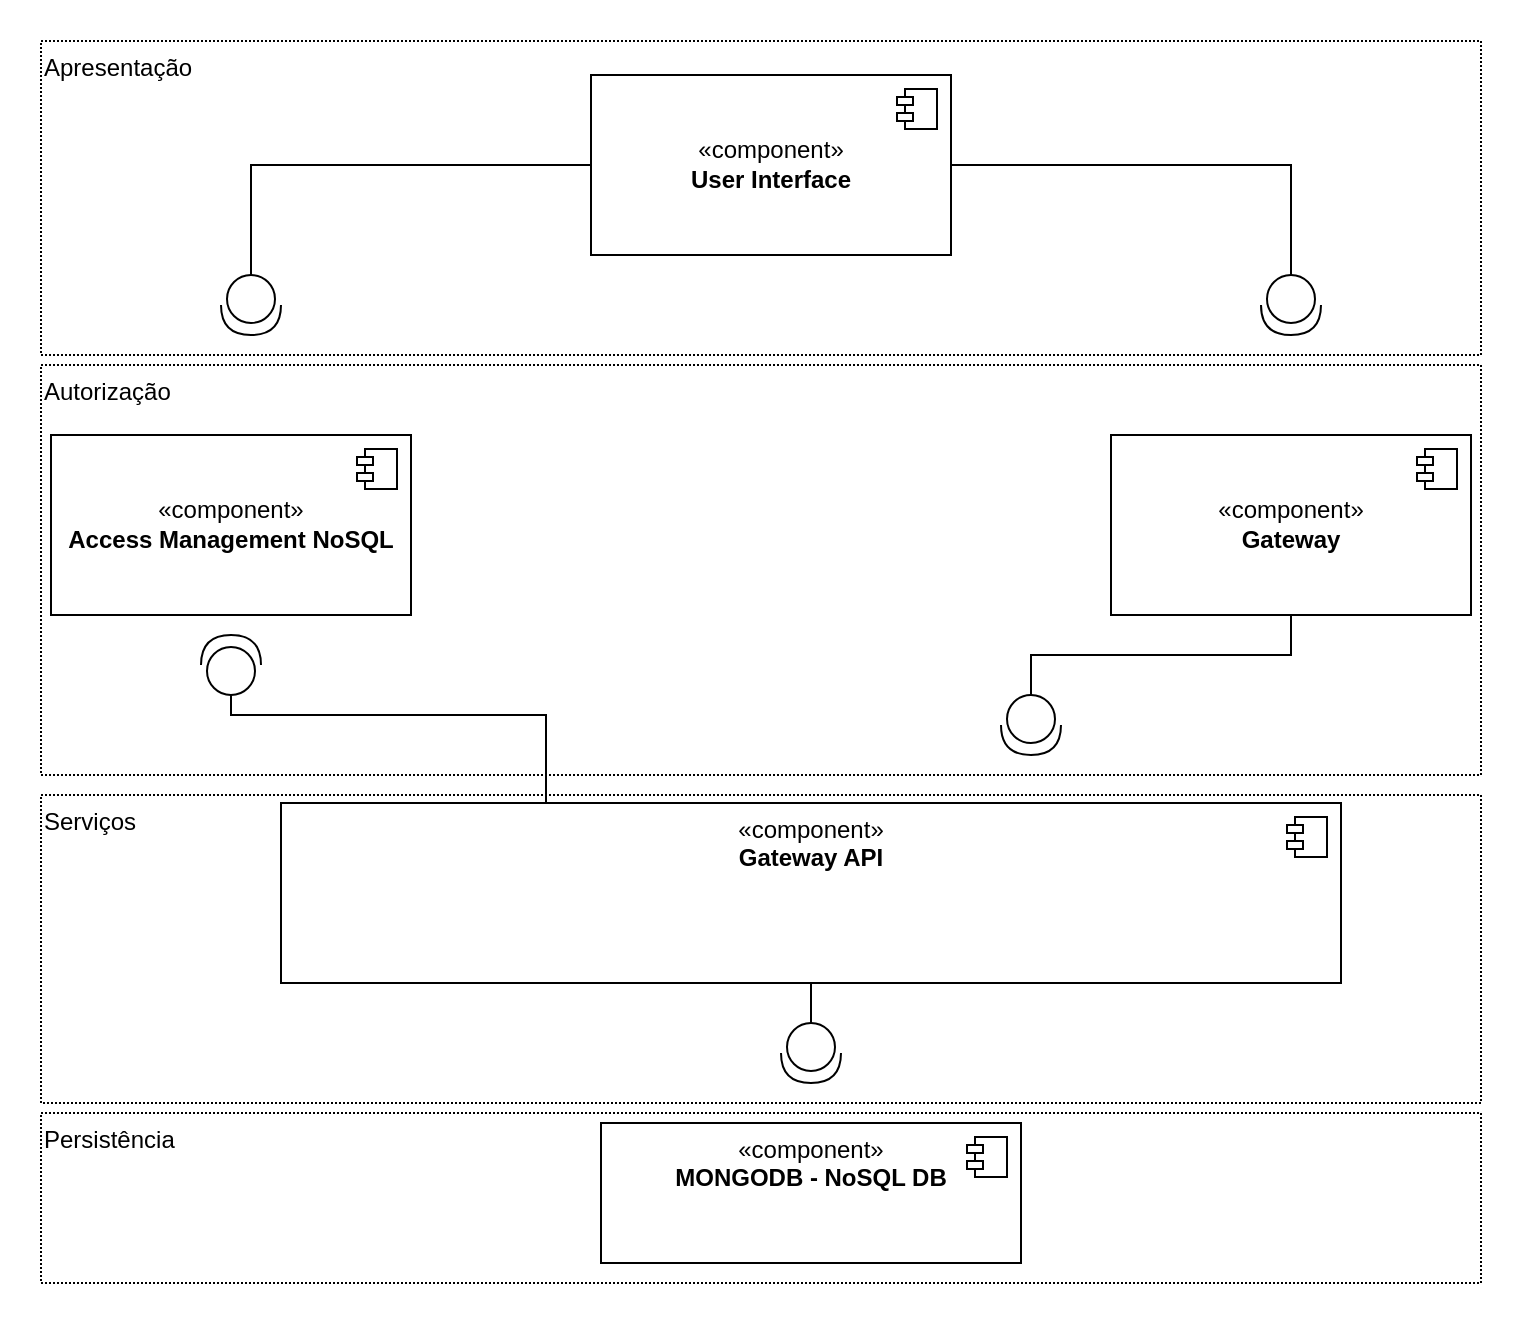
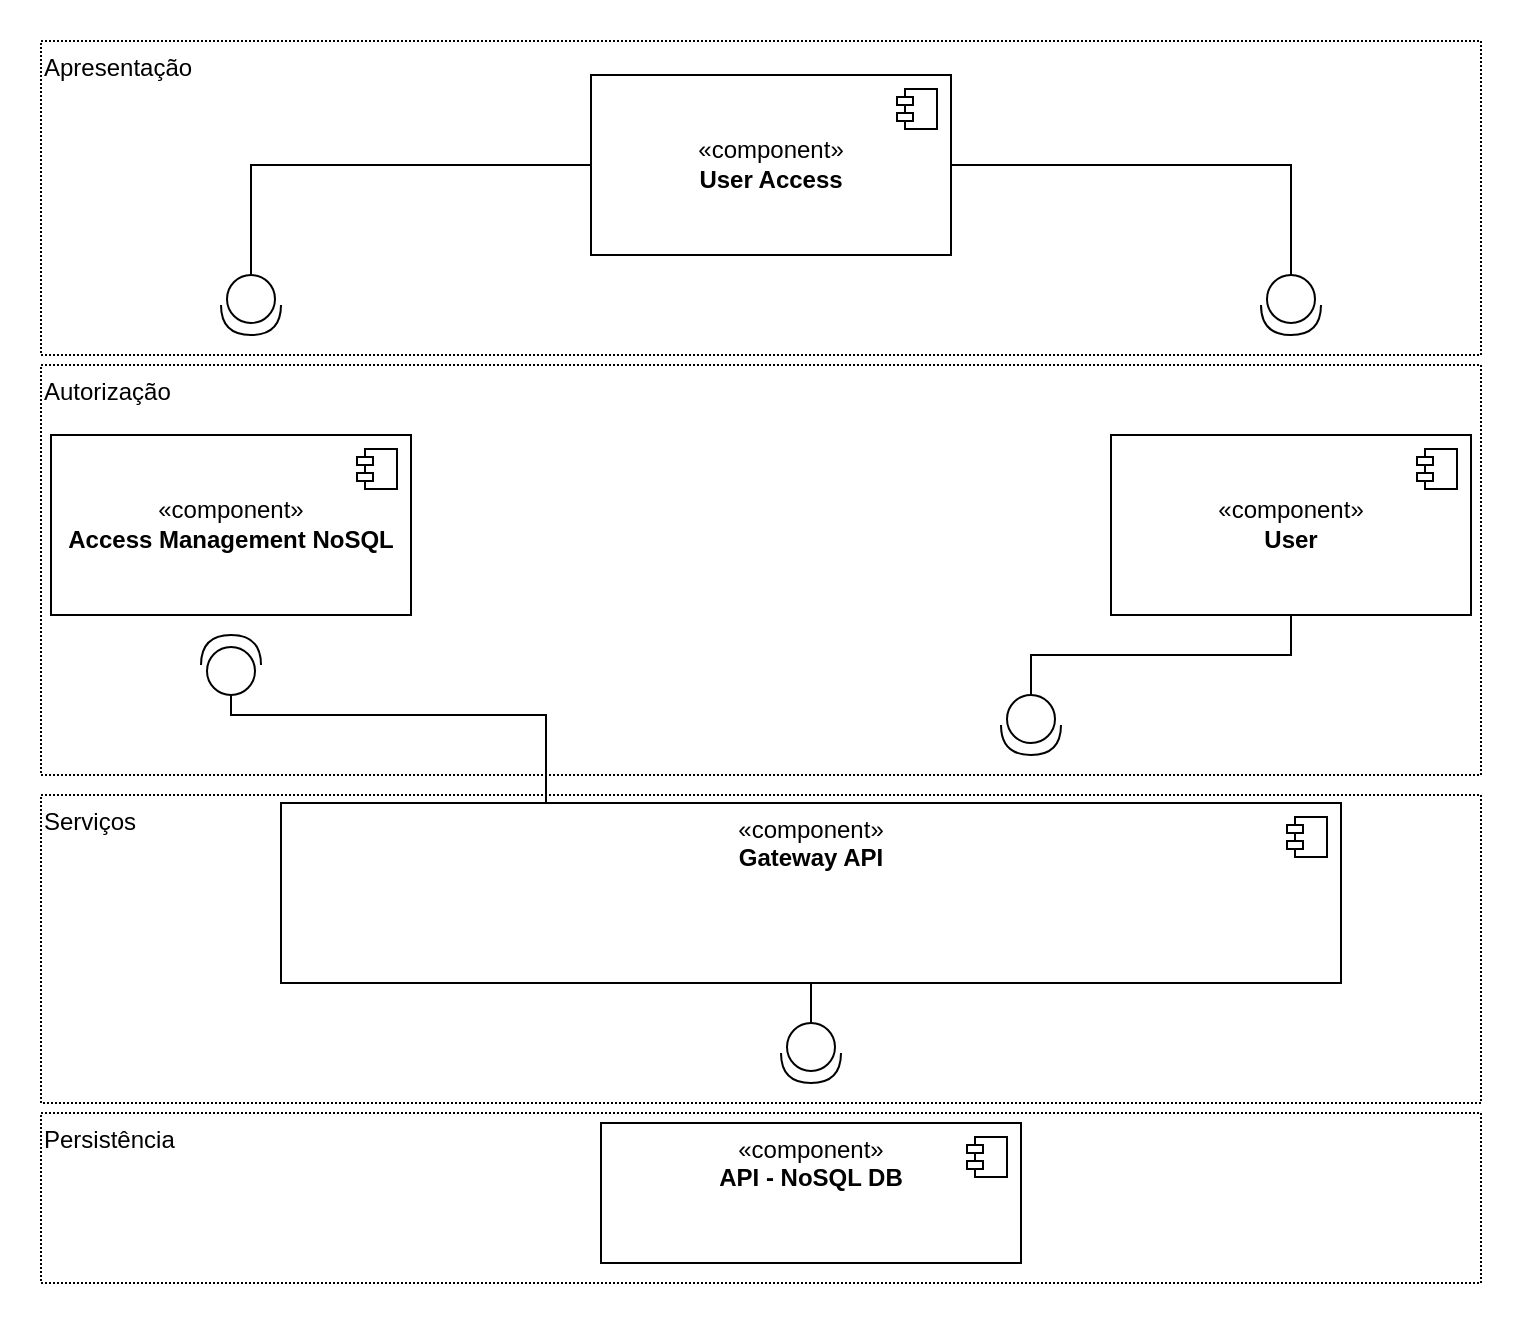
(772, 165) -> (772, 165)
(1292, 525) -> (1292, 525)
(812, 1166) -> (812, 1166)
